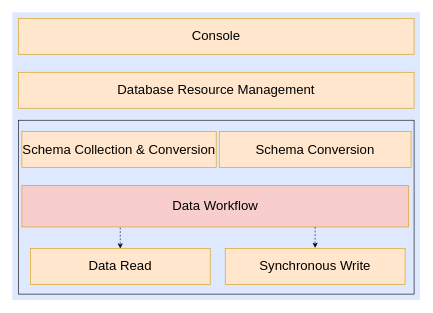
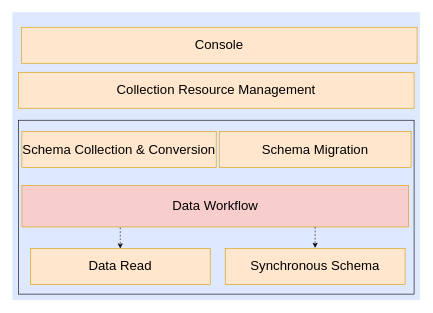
(216, 36) -> (219, 45)
(216, 90) -> (216, 90)
(315, 150) -> (315, 150)
(315, 267) -> (315, 267)
